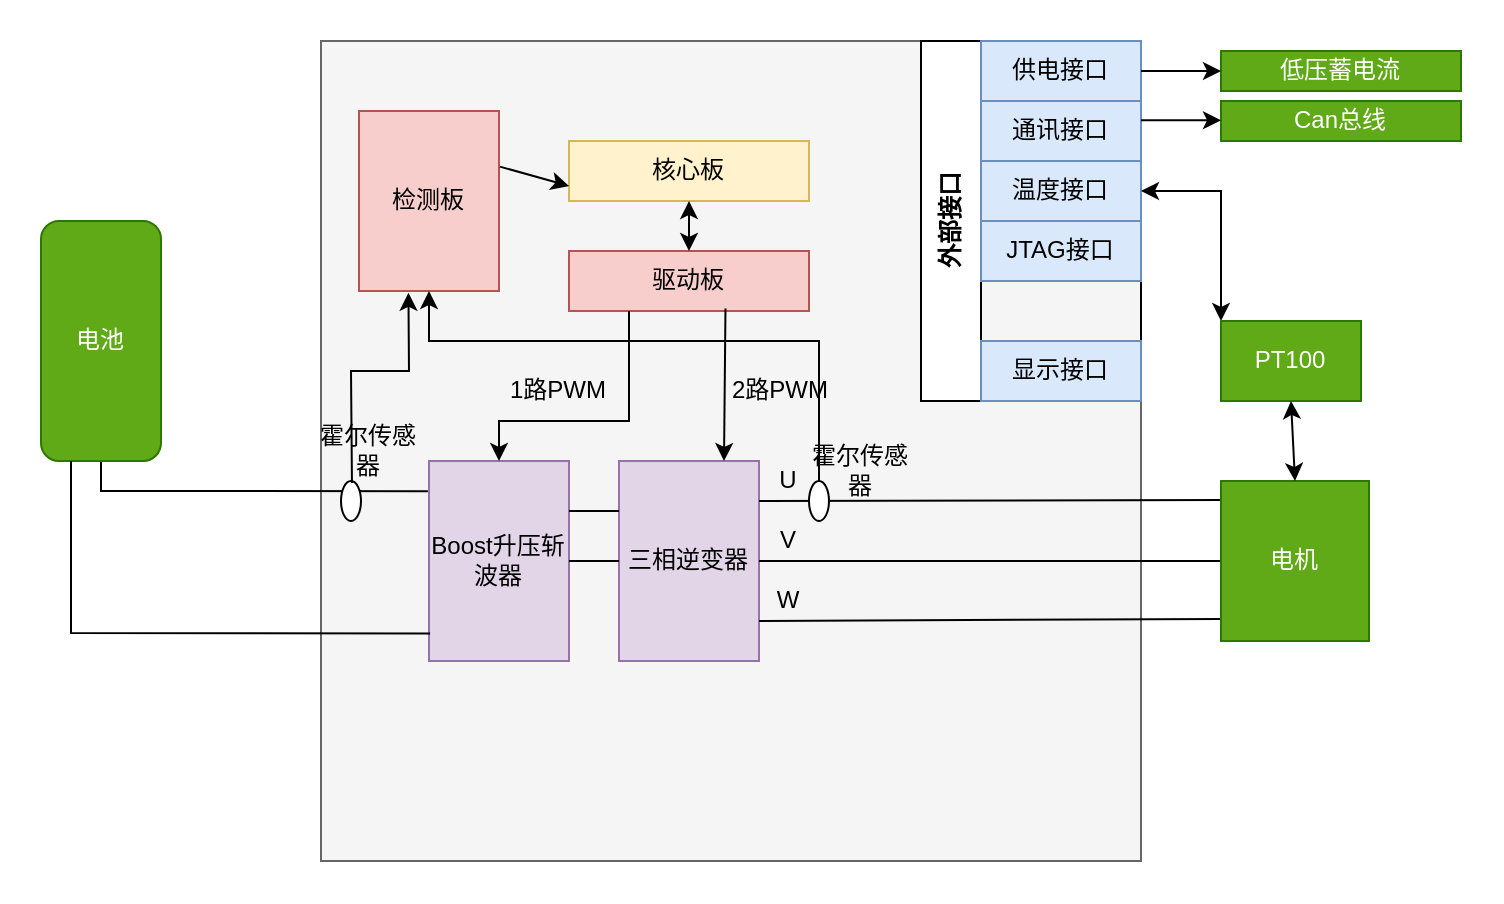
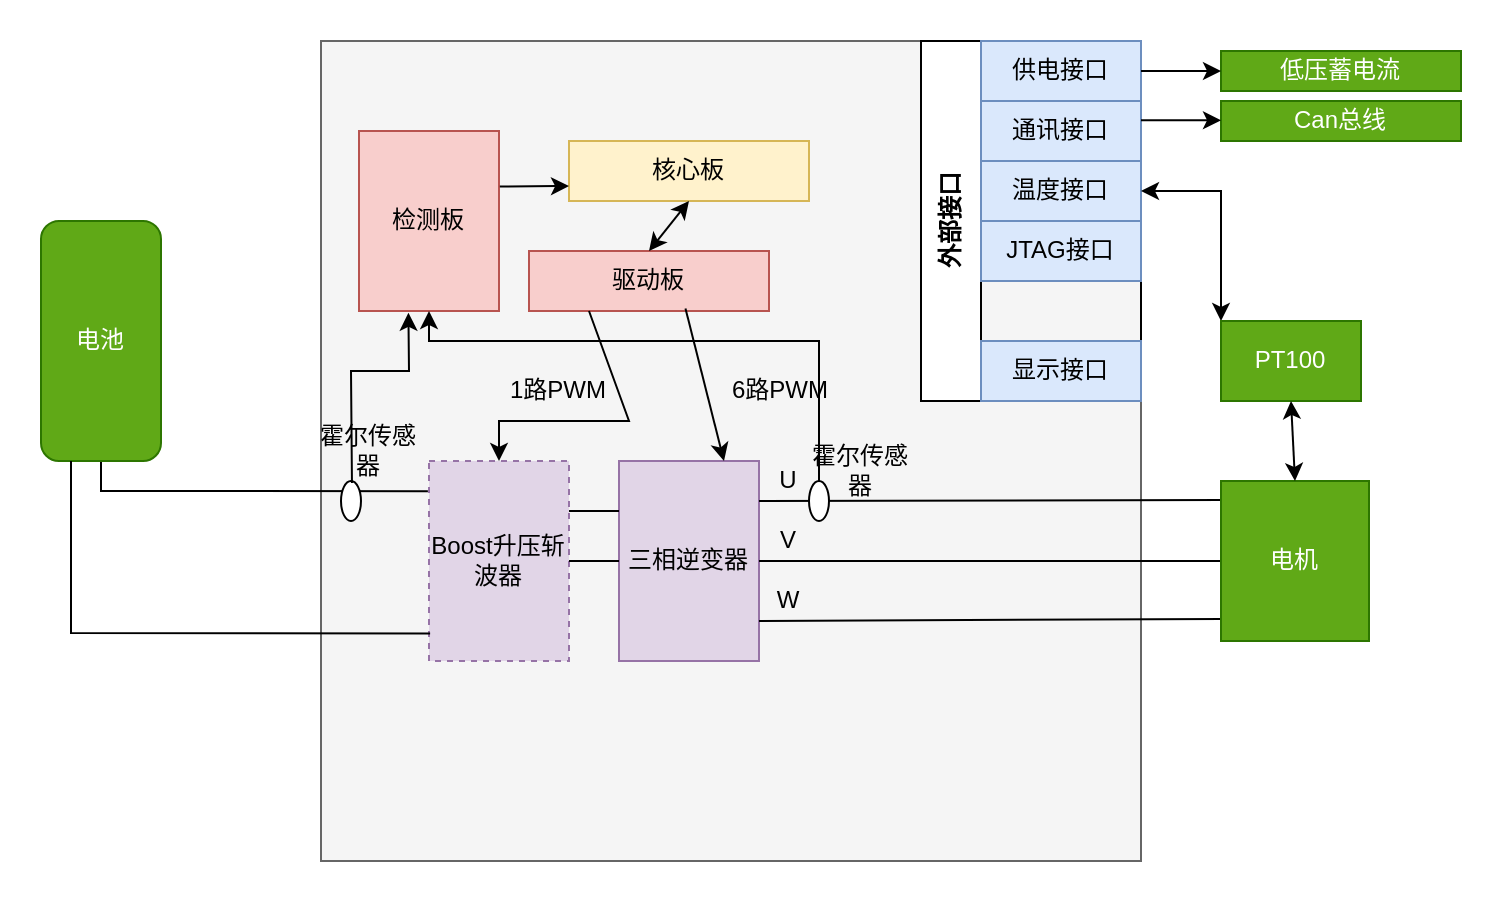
(429, 201) -> (429, 221)
(689, 281) -> (649, 281)
(781, 391) -> (781, 391)
(499, 561) -> (499, 561)
